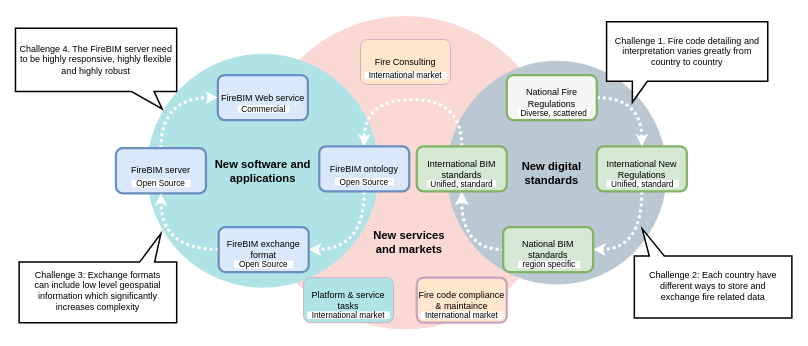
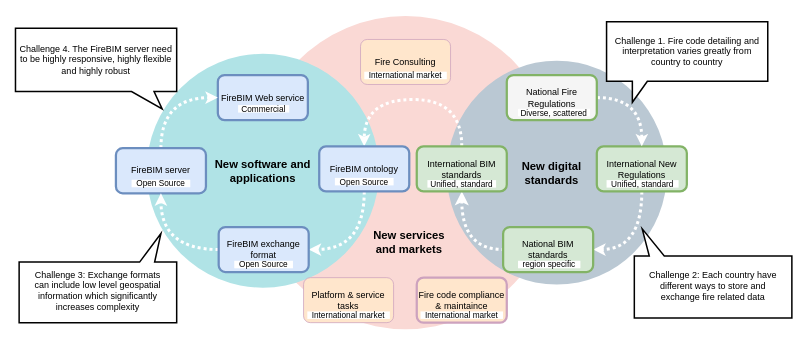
(348, 300) -> (348, 300)
